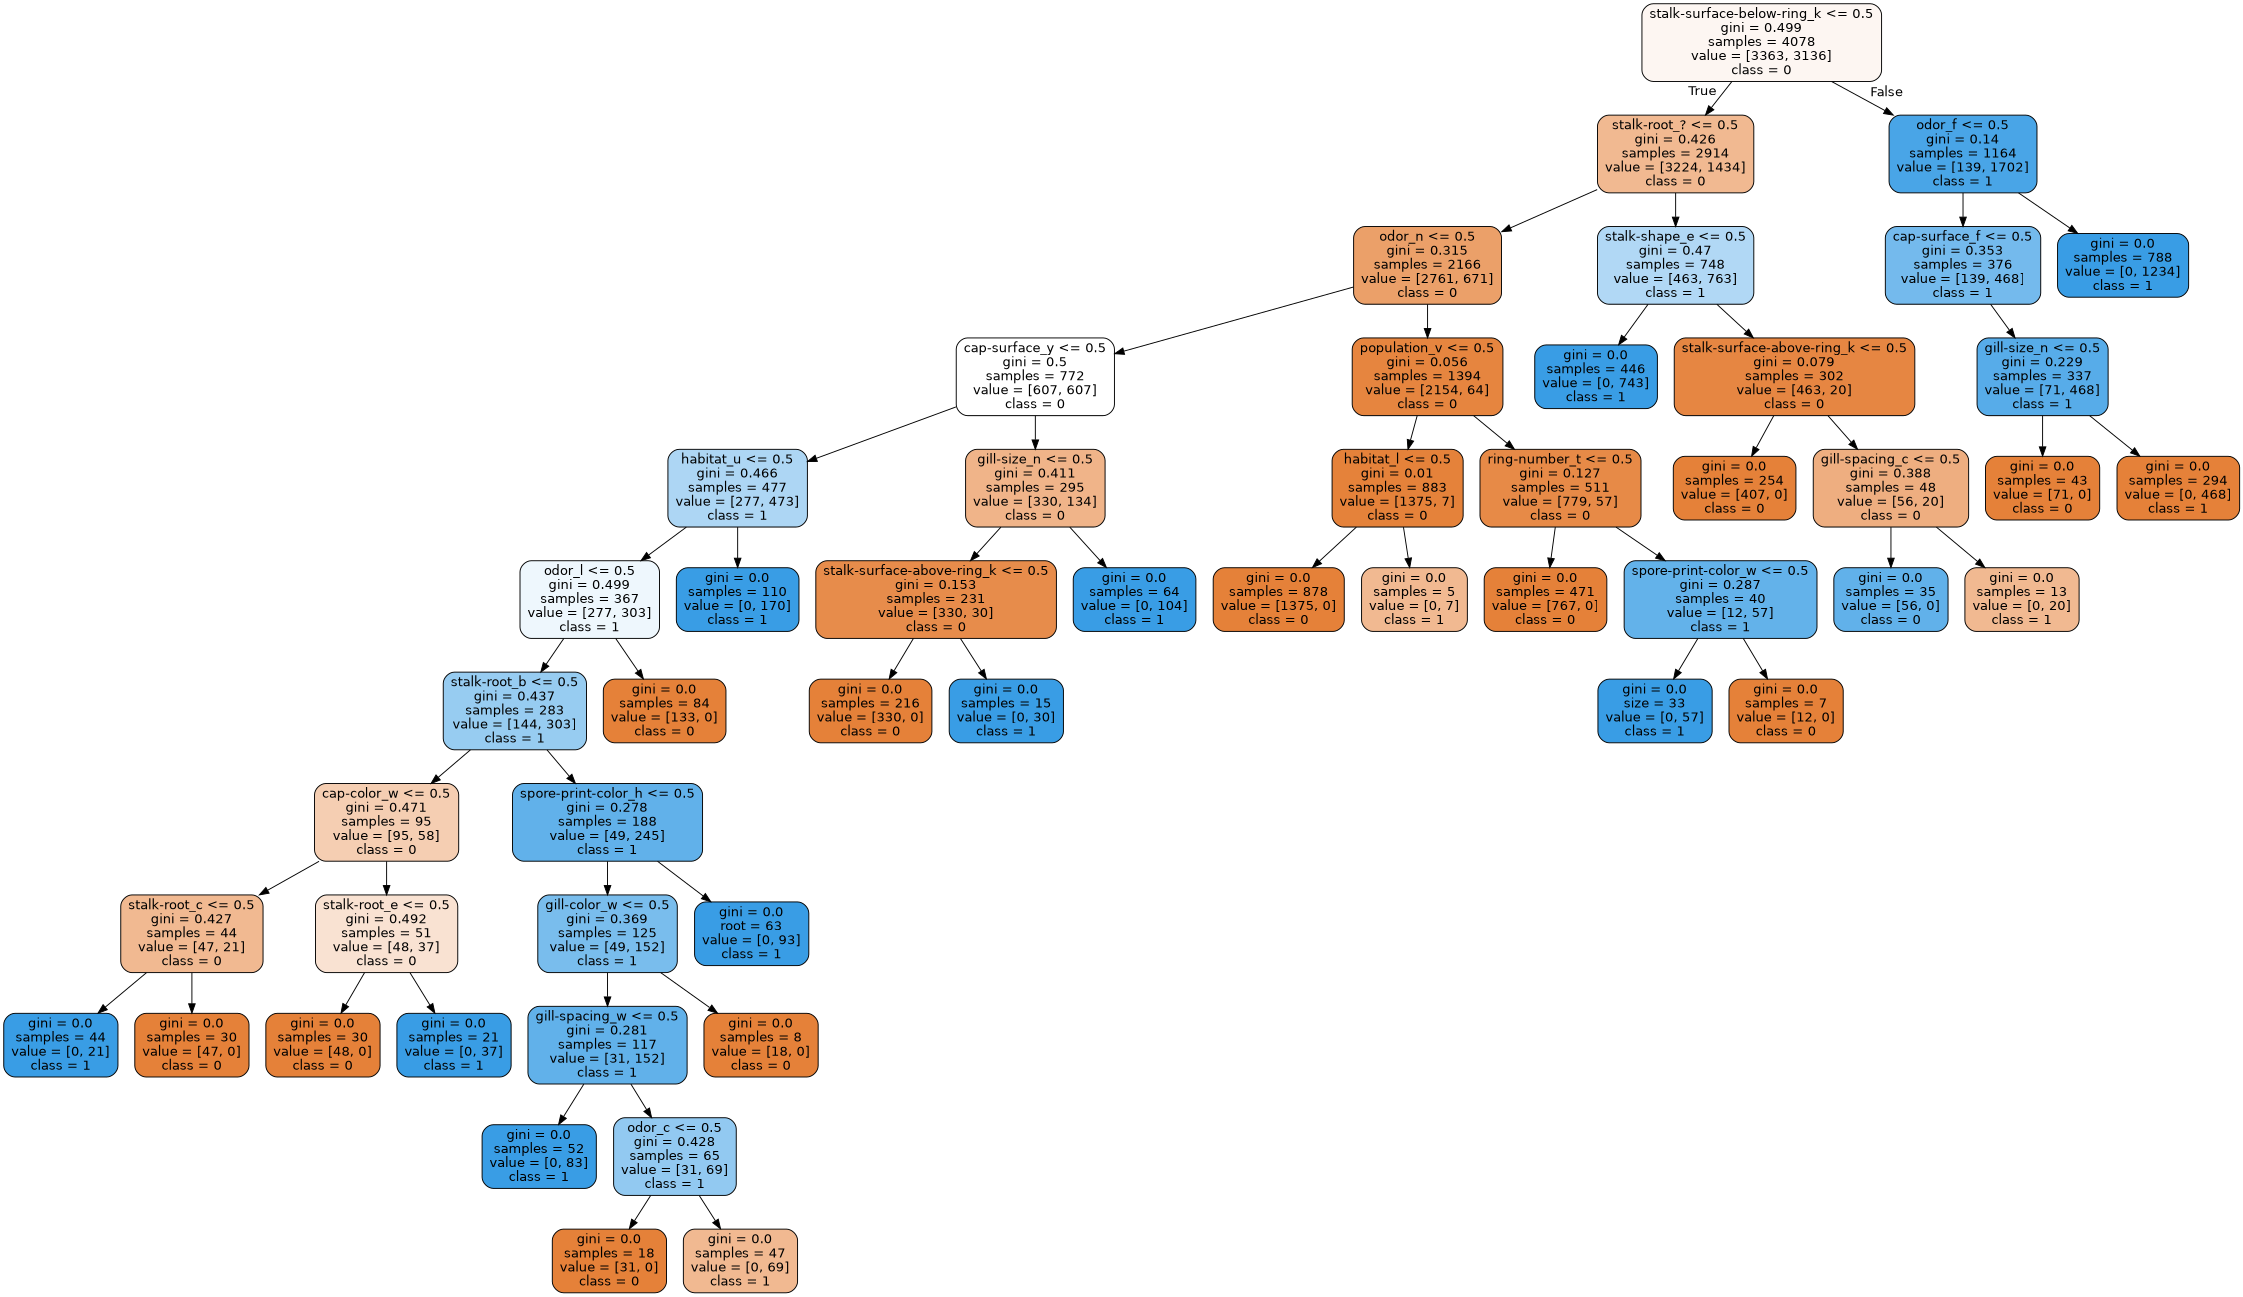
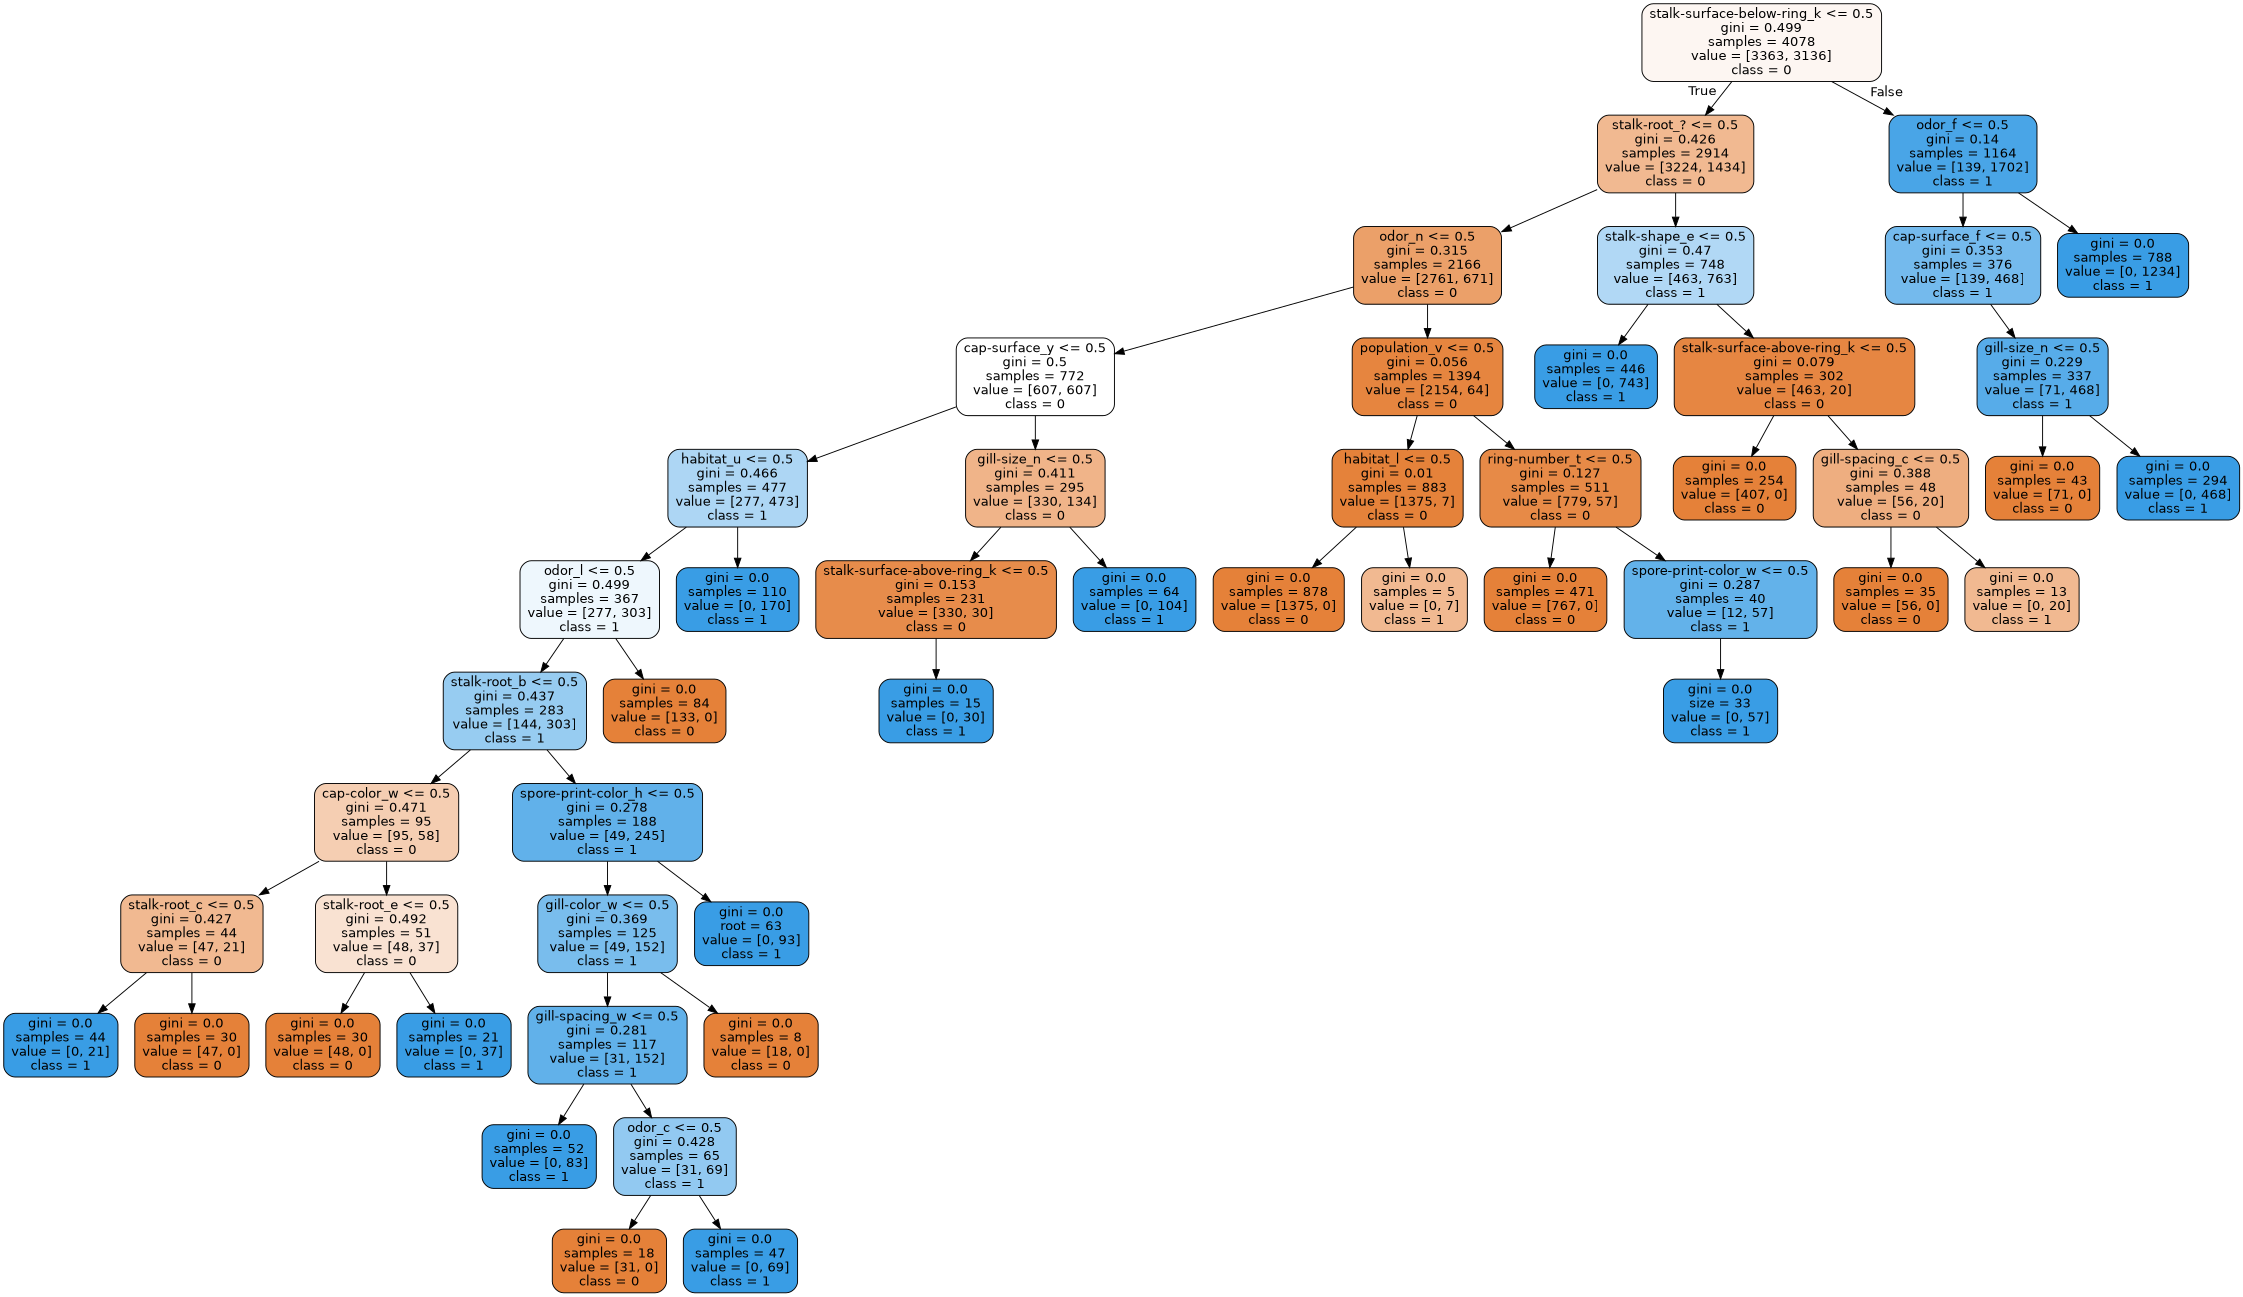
(2178, 488) -> (2178, 488)
(1891, 600) -> (1891, 600)
(871, 711) -> none
(1786, 711) -> none
(740, 1261) -> (740, 1261)
